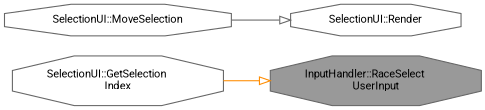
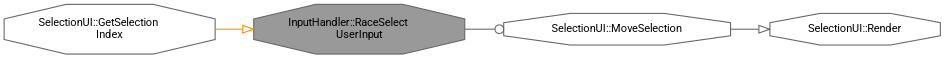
none -> (480, 29)
